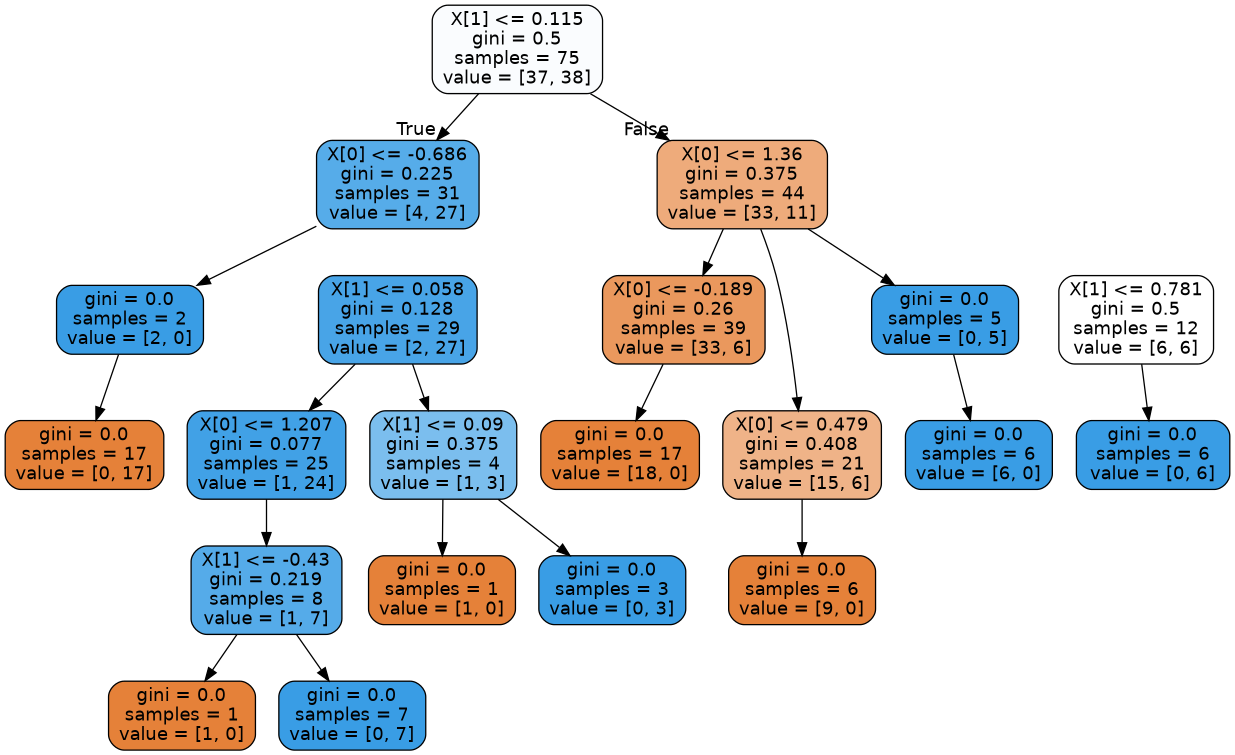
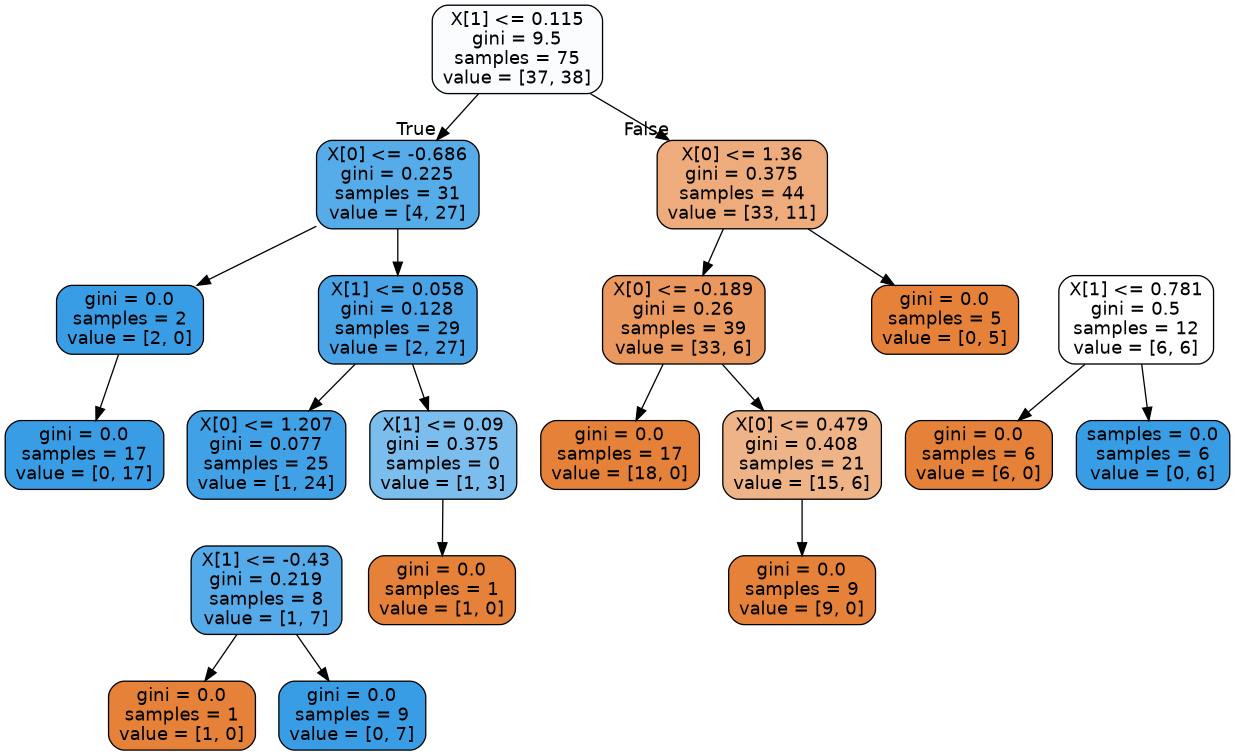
(517, 49) -> (517, 49)
none -> (398, 245)
(784, 312) -> (738, 382)
(945, 320) -> (945, 320)
(960, 381) -> (1057, 388)
(84, 455) -> (84, 455)
(443, 455) -> (443, 455)
(979, 455) -> (979, 455)
(1153, 455) -> (1153, 455)
(266, 516) -> none
(612, 590) -> none
(802, 590) -> (802, 590)
(352, 716) -> (352, 716)
